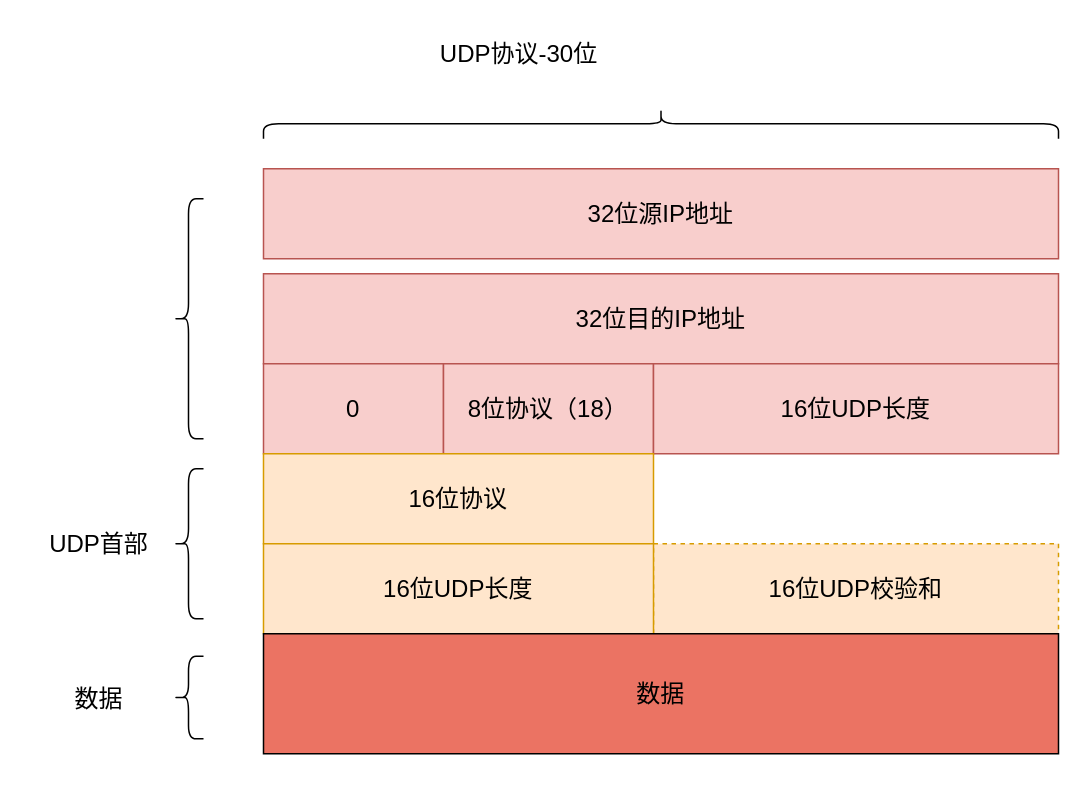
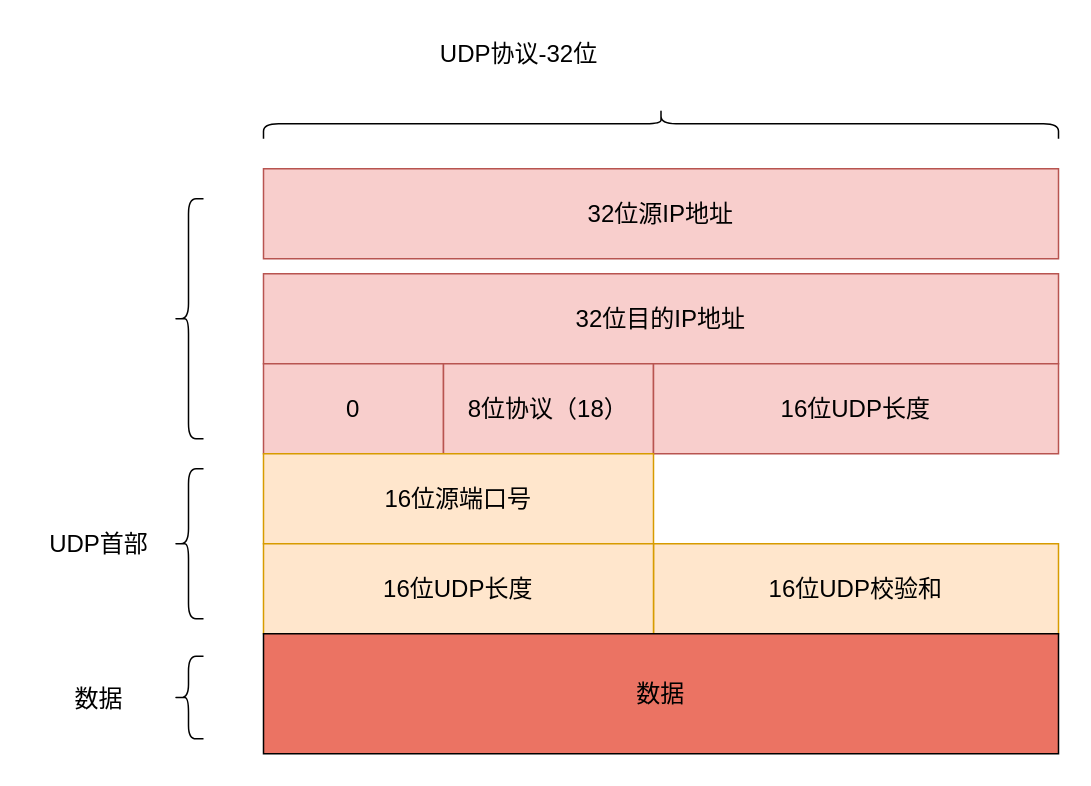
(519, 53) -> (519, 53)
(458, 499) -> (458, 499)
(856, 589) -> (856, 589)
